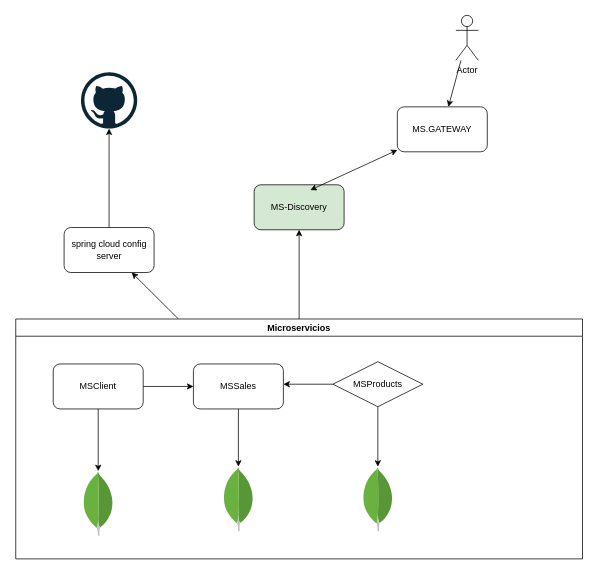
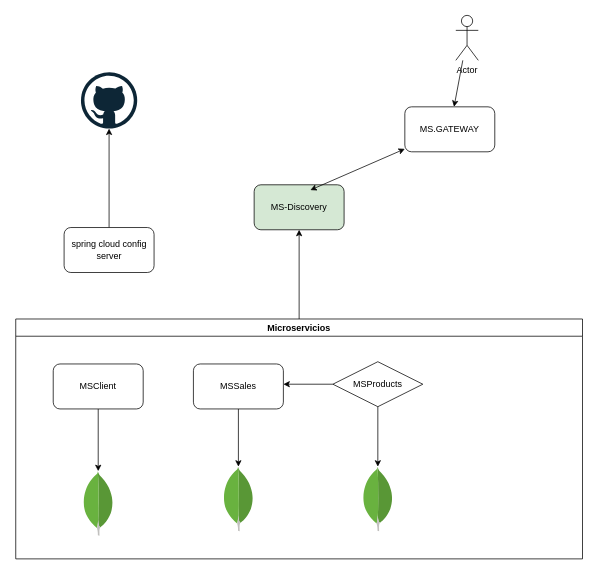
(442, 129) -> (450, 129)
(145, 287) -> none
(165, 387) -> none
